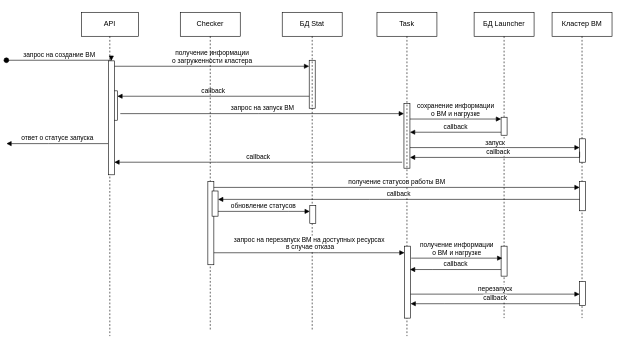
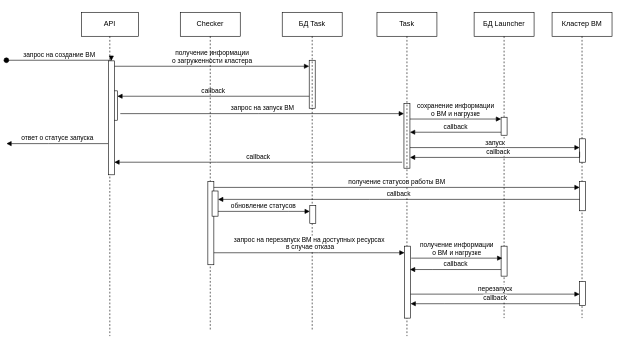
(312, 24) -> (312, 24)
